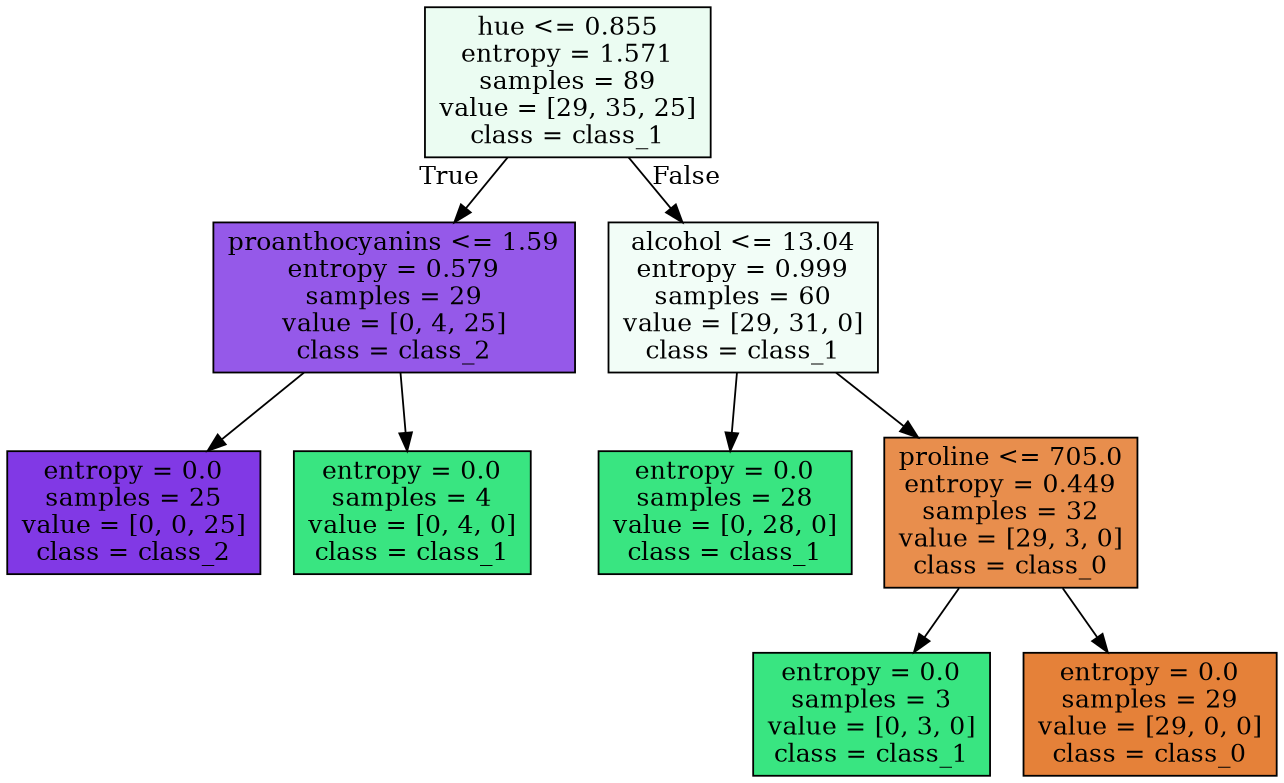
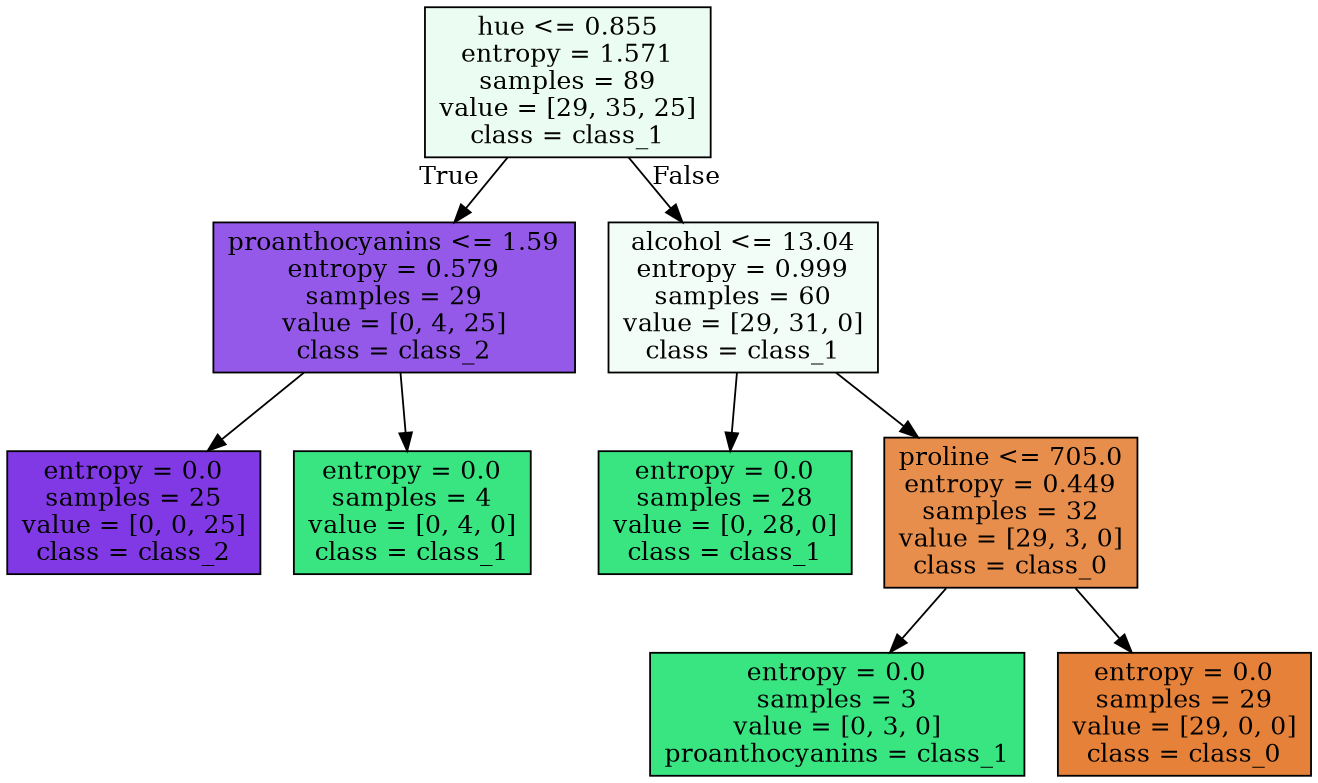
(872, 714) -> (837, 714)
